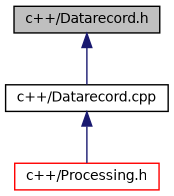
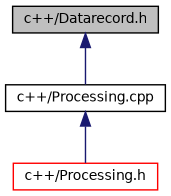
(87, 98) -> (85, 98)
